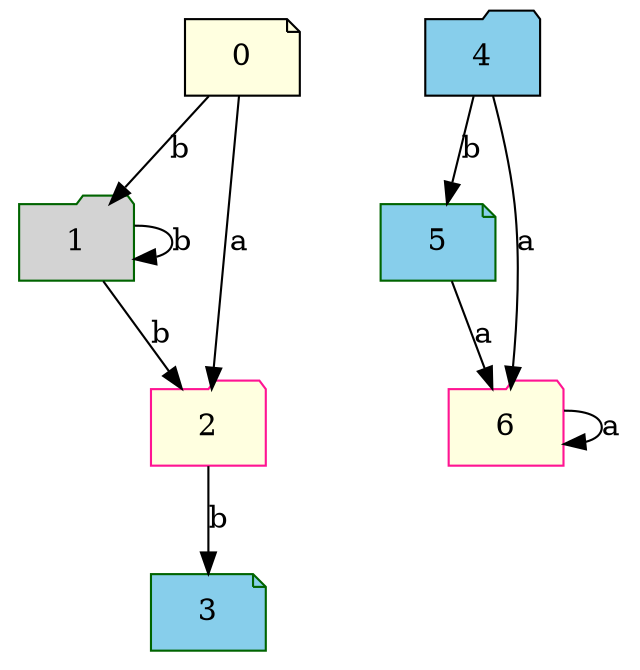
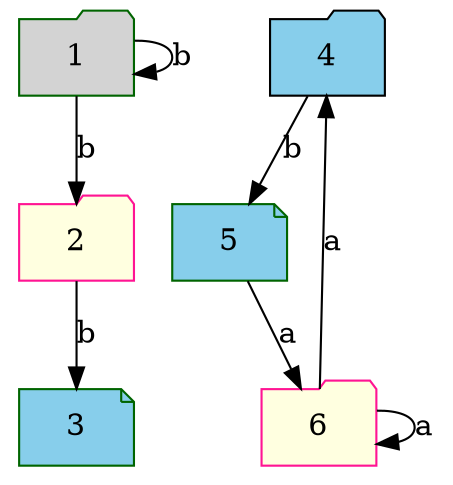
(242, 57) -> none
(517, 230) -> (323, 253)
